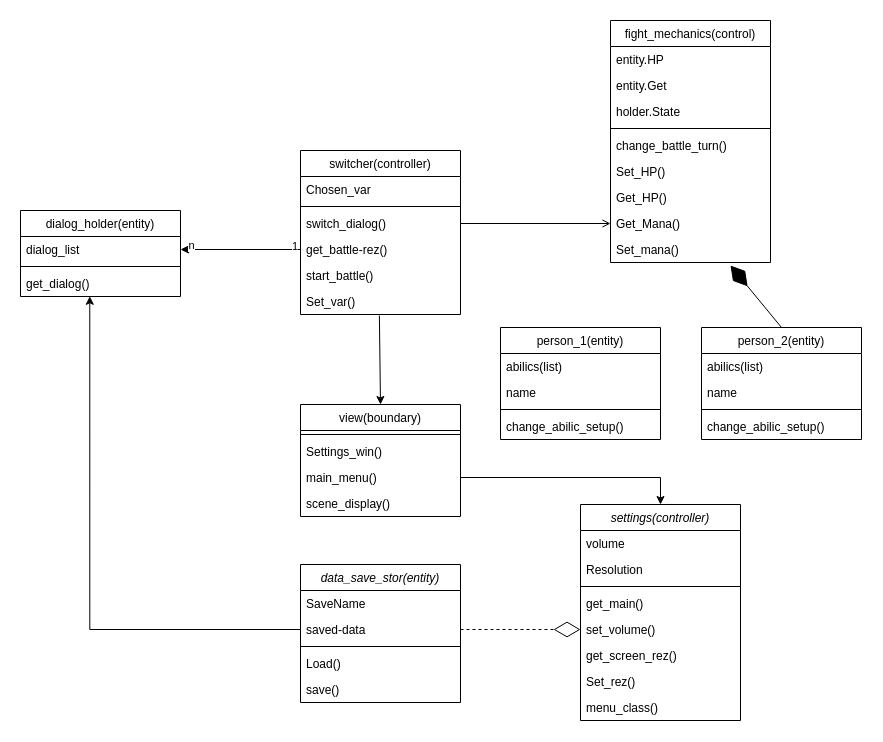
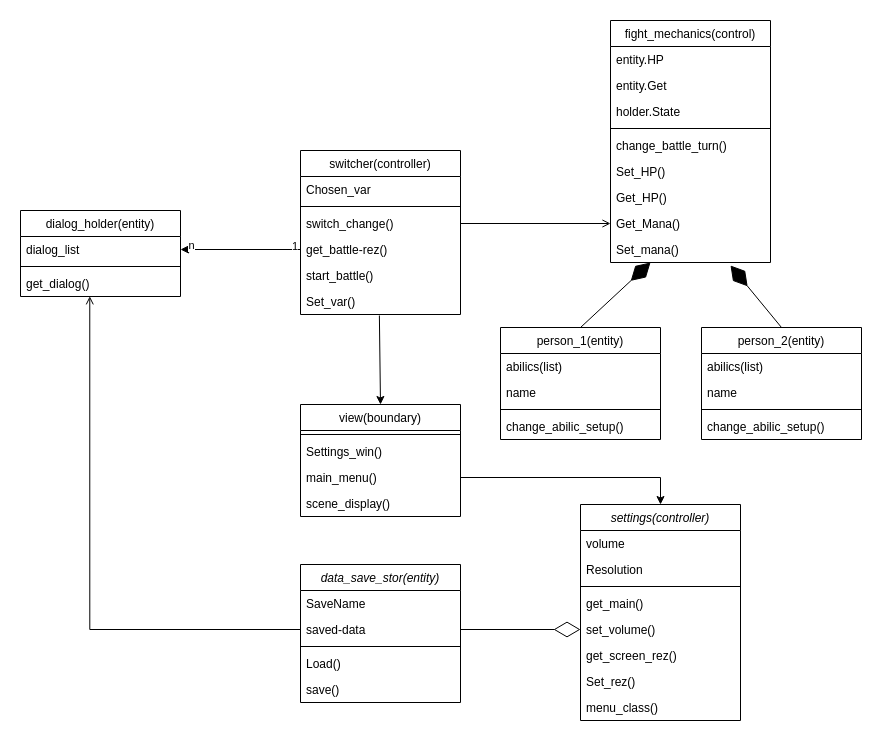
(352, 224) -> (355, 224)
none -> (606, 304)
(90, 305) -> (90, 303)
(508, 630) -> (508, 630)
